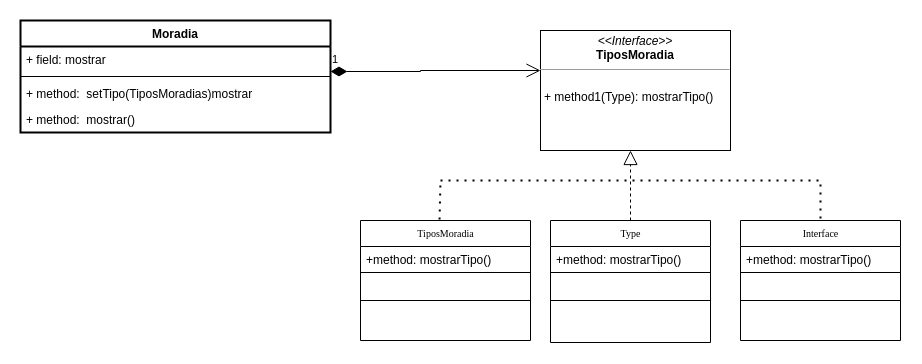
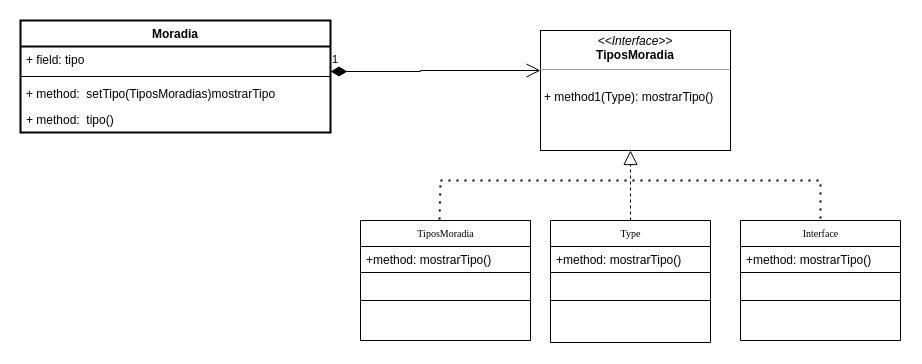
(72, 60) -> (60, 60)
(153, 94) -> (164, 94)
(89, 120) -> (77, 120)
